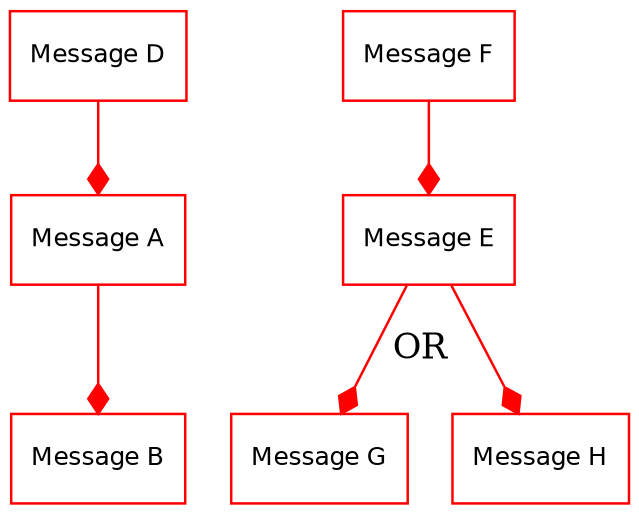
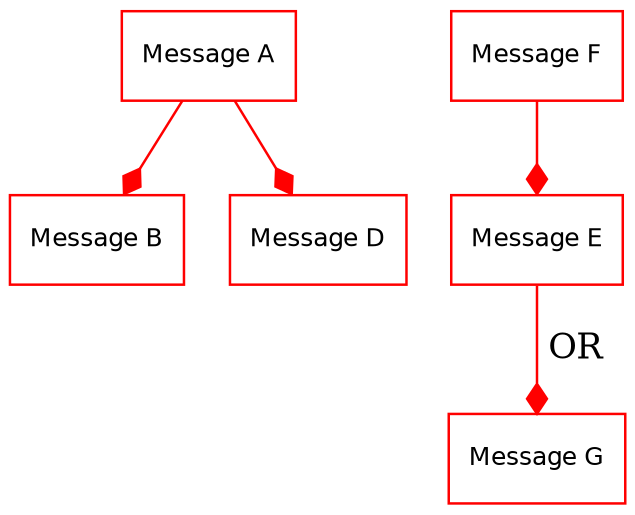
(98, 132) -> (255, 135)
(541, 459) -> none
